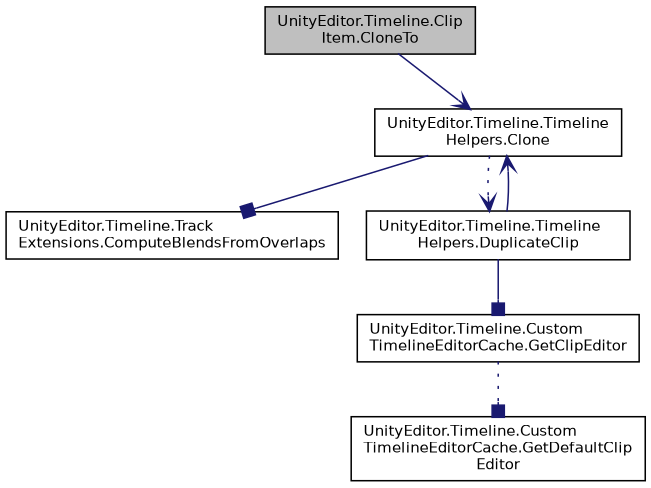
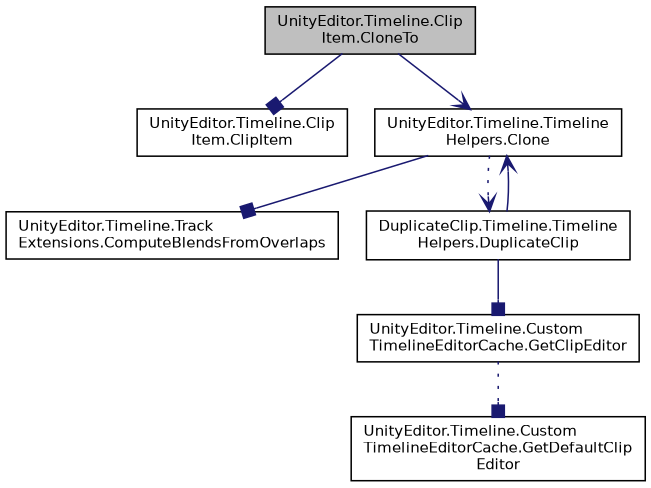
none -> (242, 133)
(498, 235) -> (498, 235)
